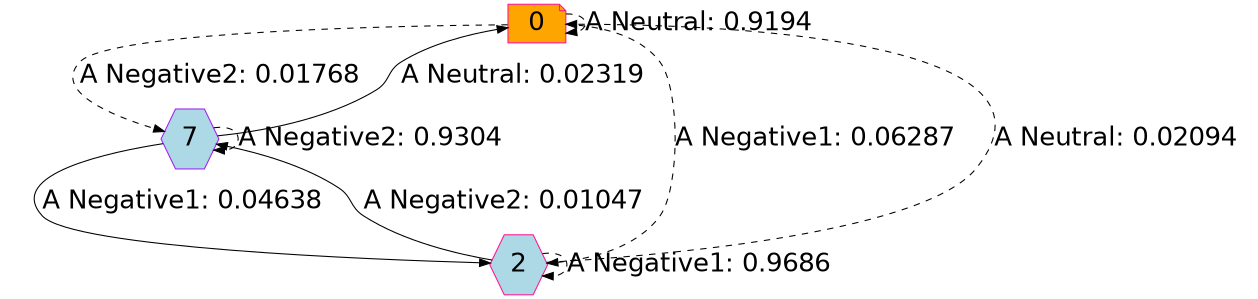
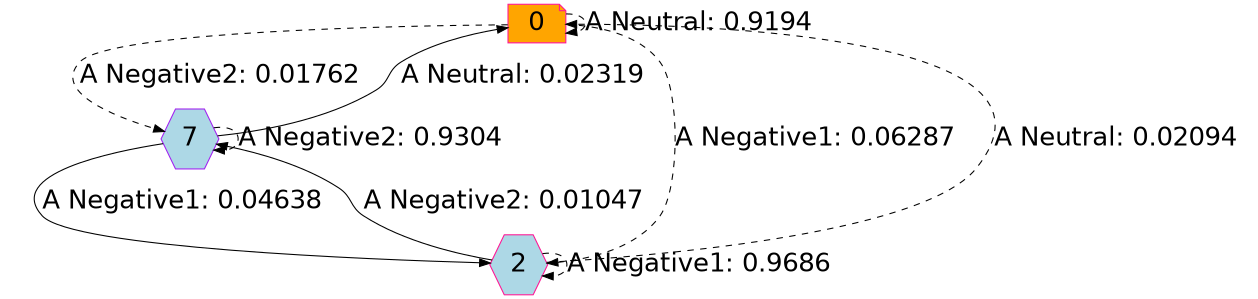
(228, 76) -> (228, 76)
